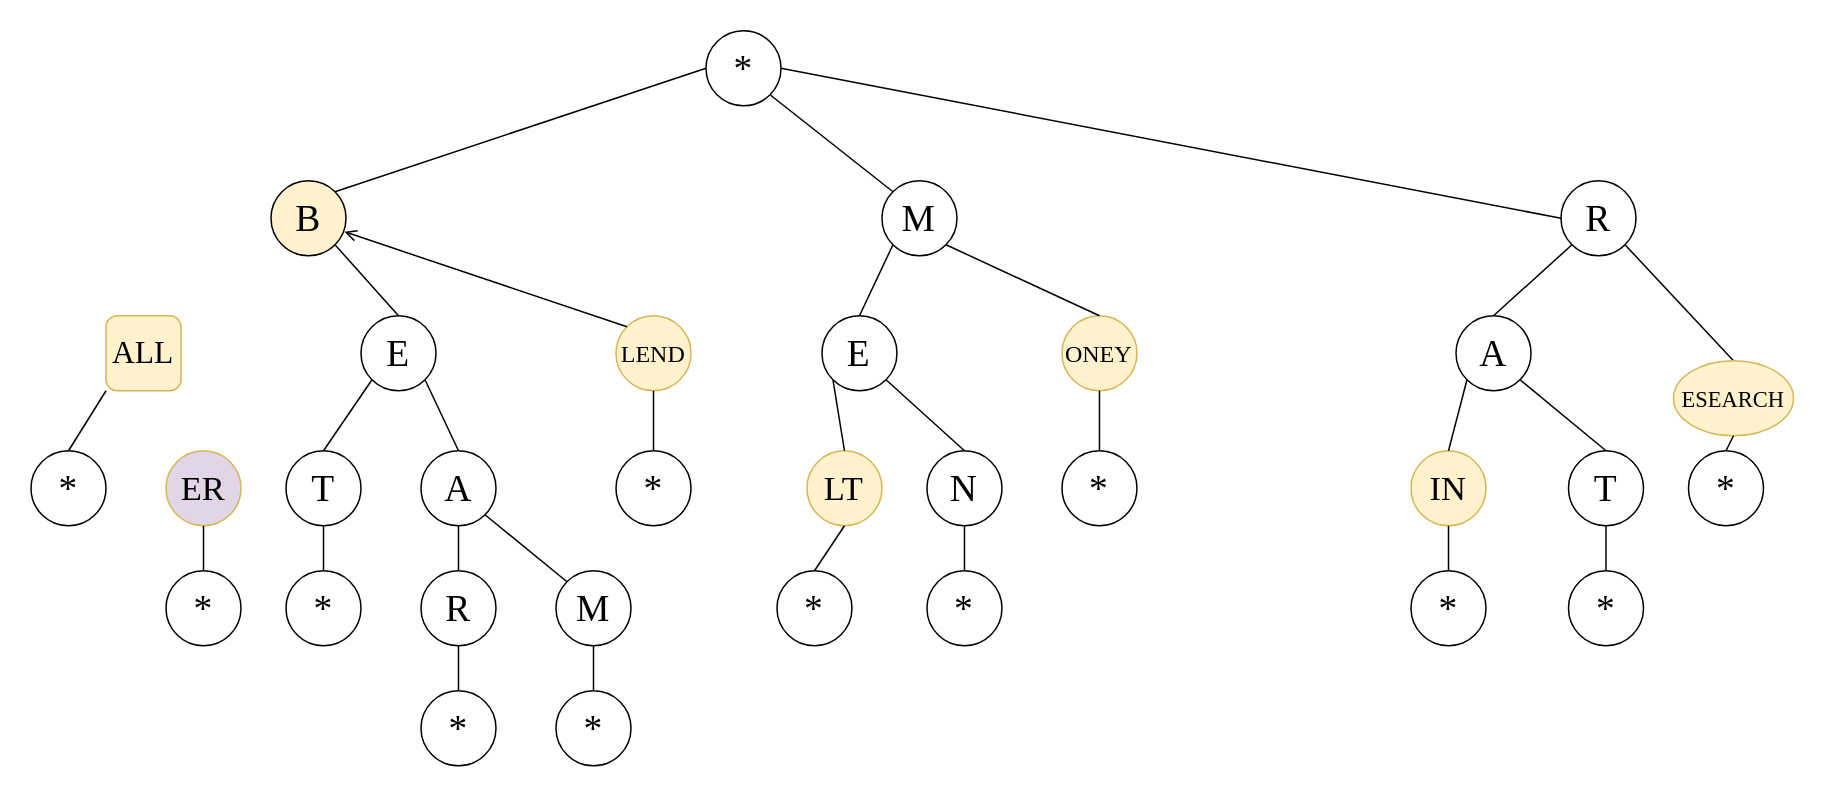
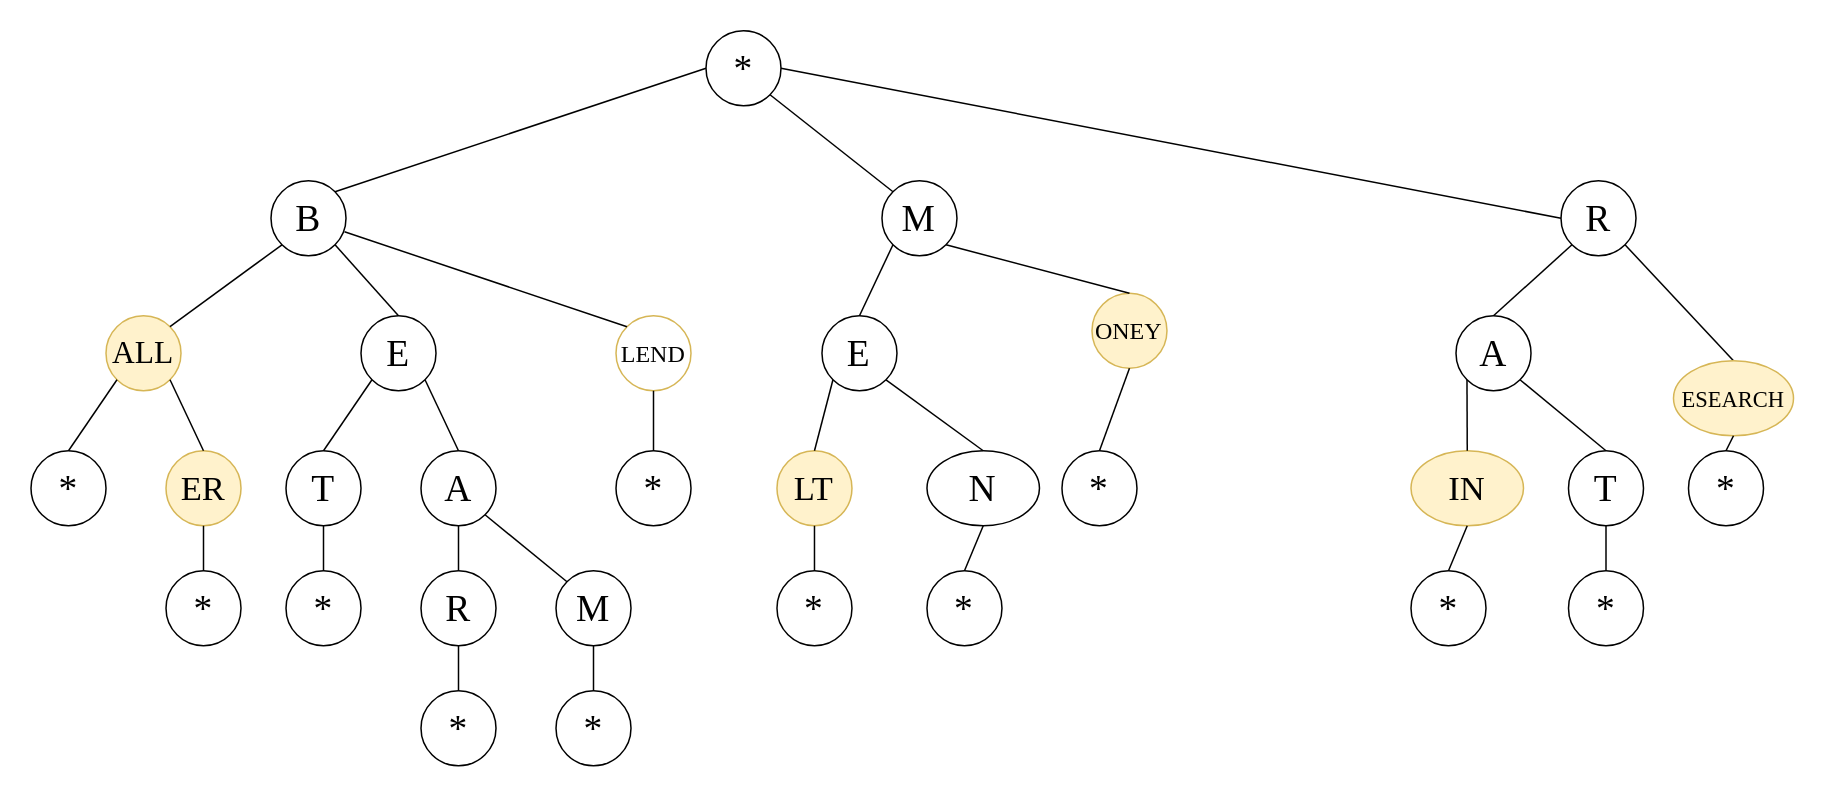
(308, 218) -> (308, 218)
(350, 234) -> (349, 233)
none -> (226, 286)
(143, 353) -> (143, 353)
(653, 353) -> (653, 353)
(1099, 353) -> (1129, 331)
none -> (187, 415)
(203, 488) -> (203, 488)
(844, 488) -> (814, 488)
(964, 488) -> (983, 488)
(1448, 488) -> (1467, 488)
